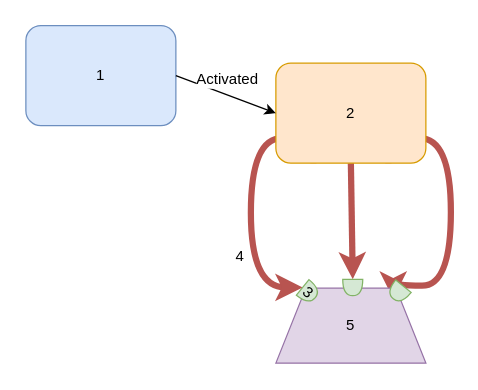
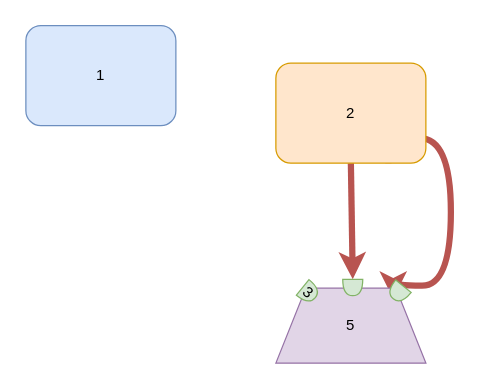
(238, 99) -> none
(251, 217) -> none
